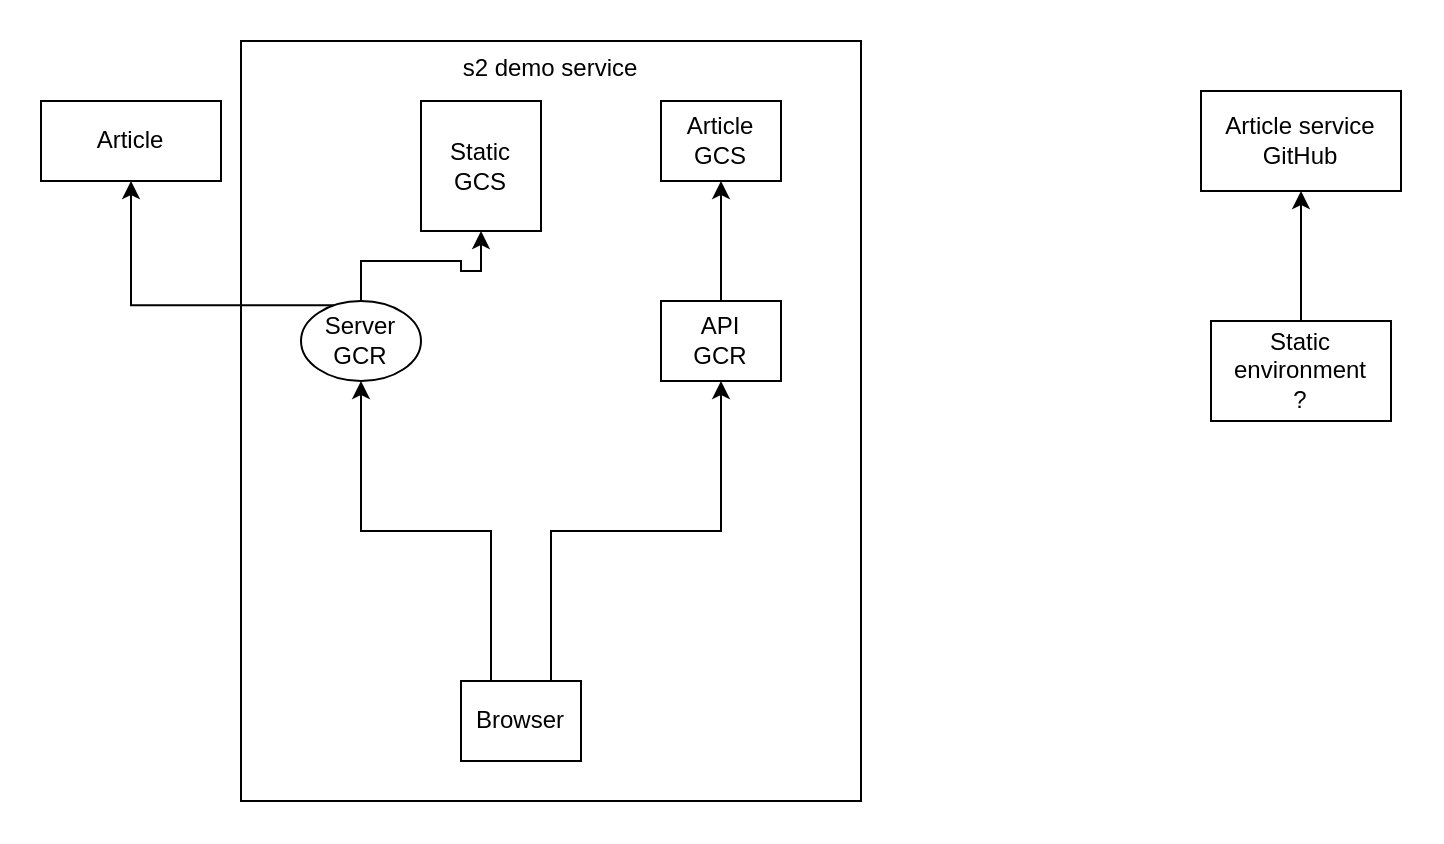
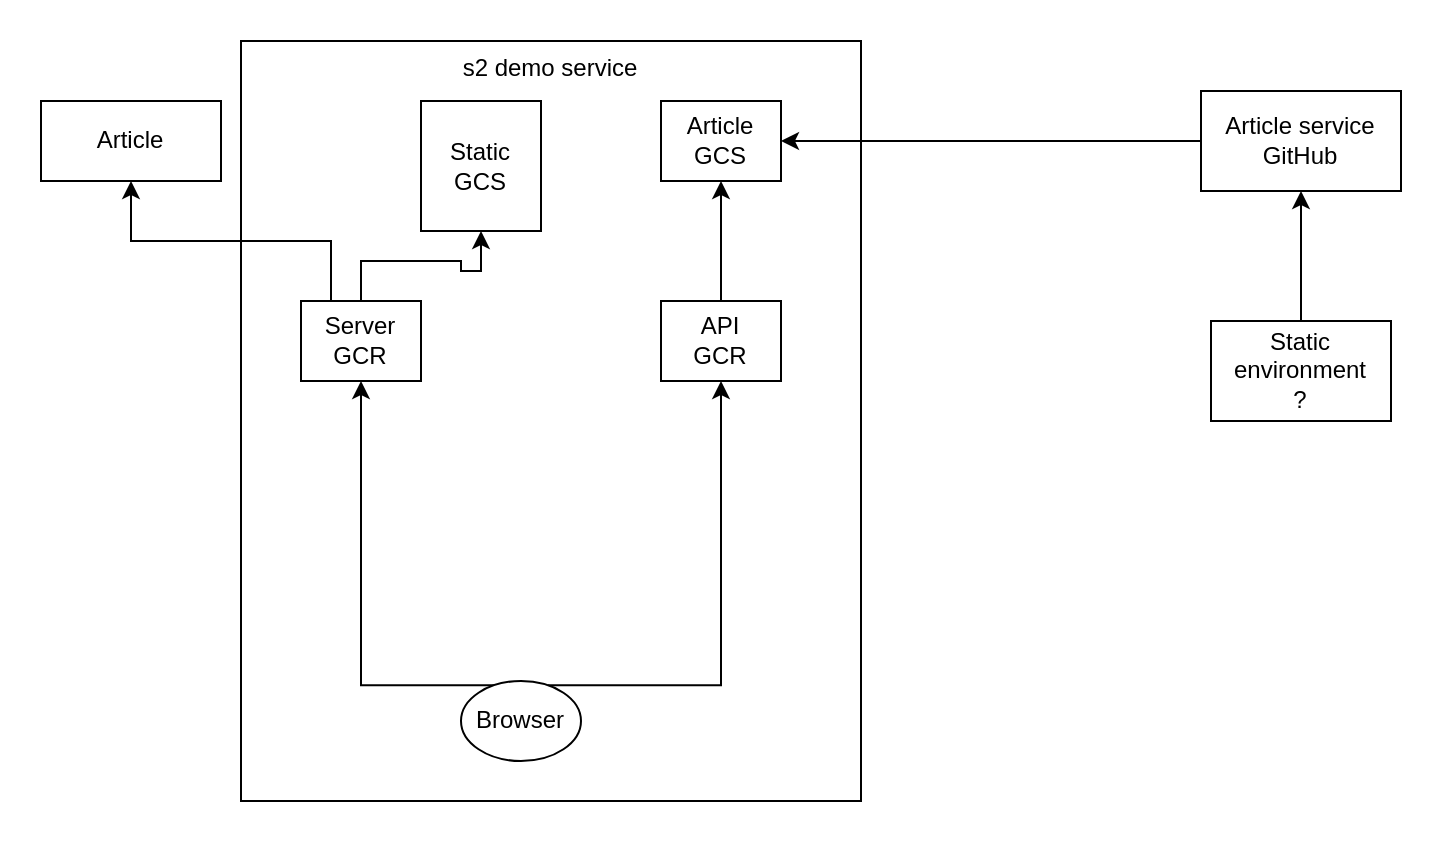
none -> (998, 141)
(361, 341) -> (361, 341)
(521, 721) -> (521, 721)
